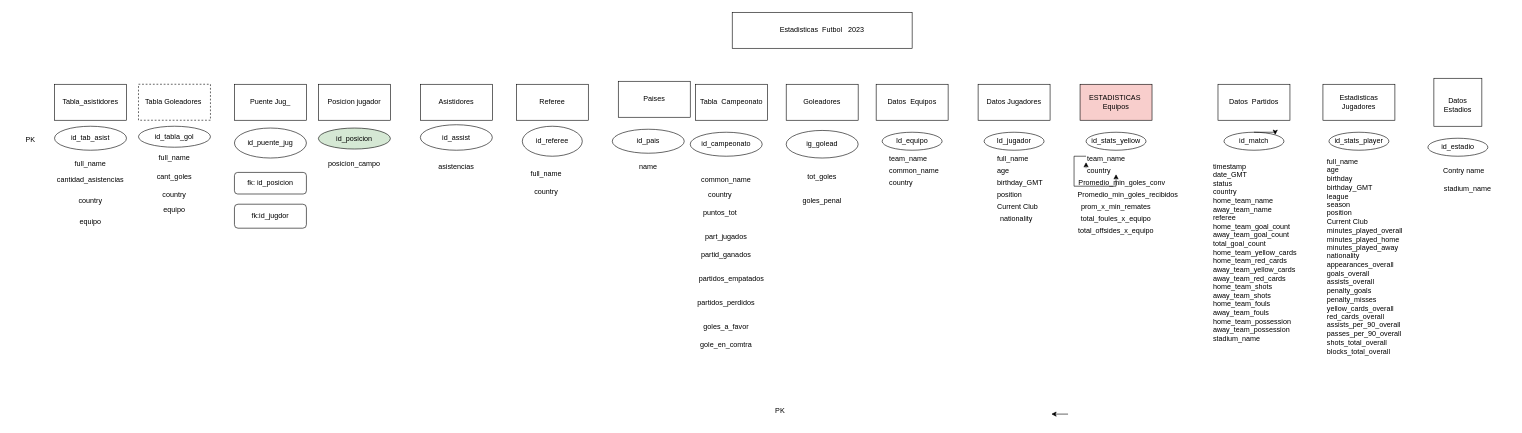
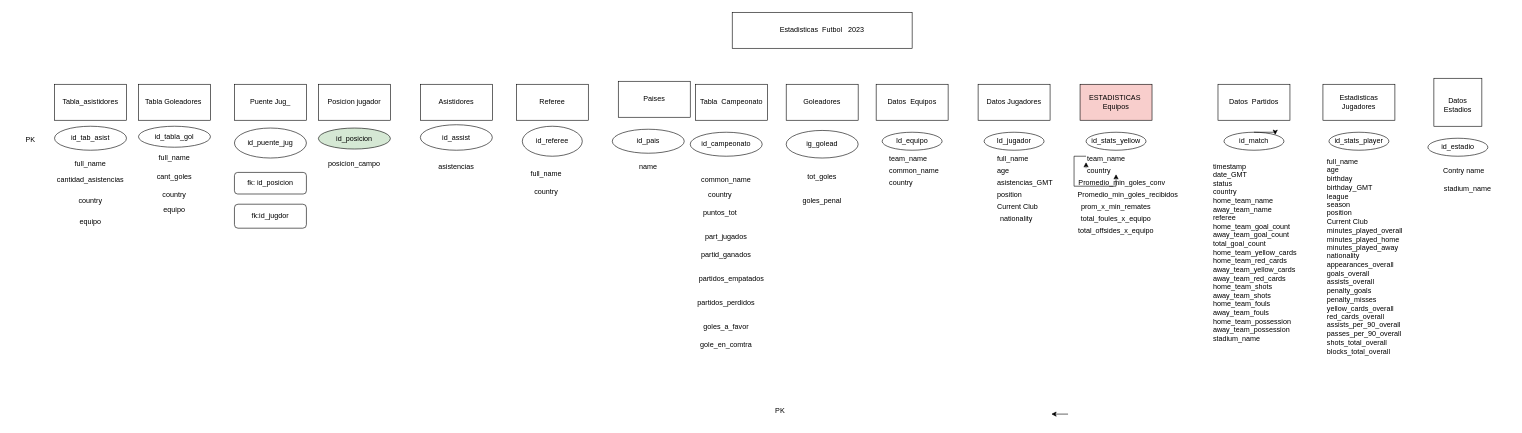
(174, 102) -> (174, 102)
(1021, 183) -> (1026, 183)
